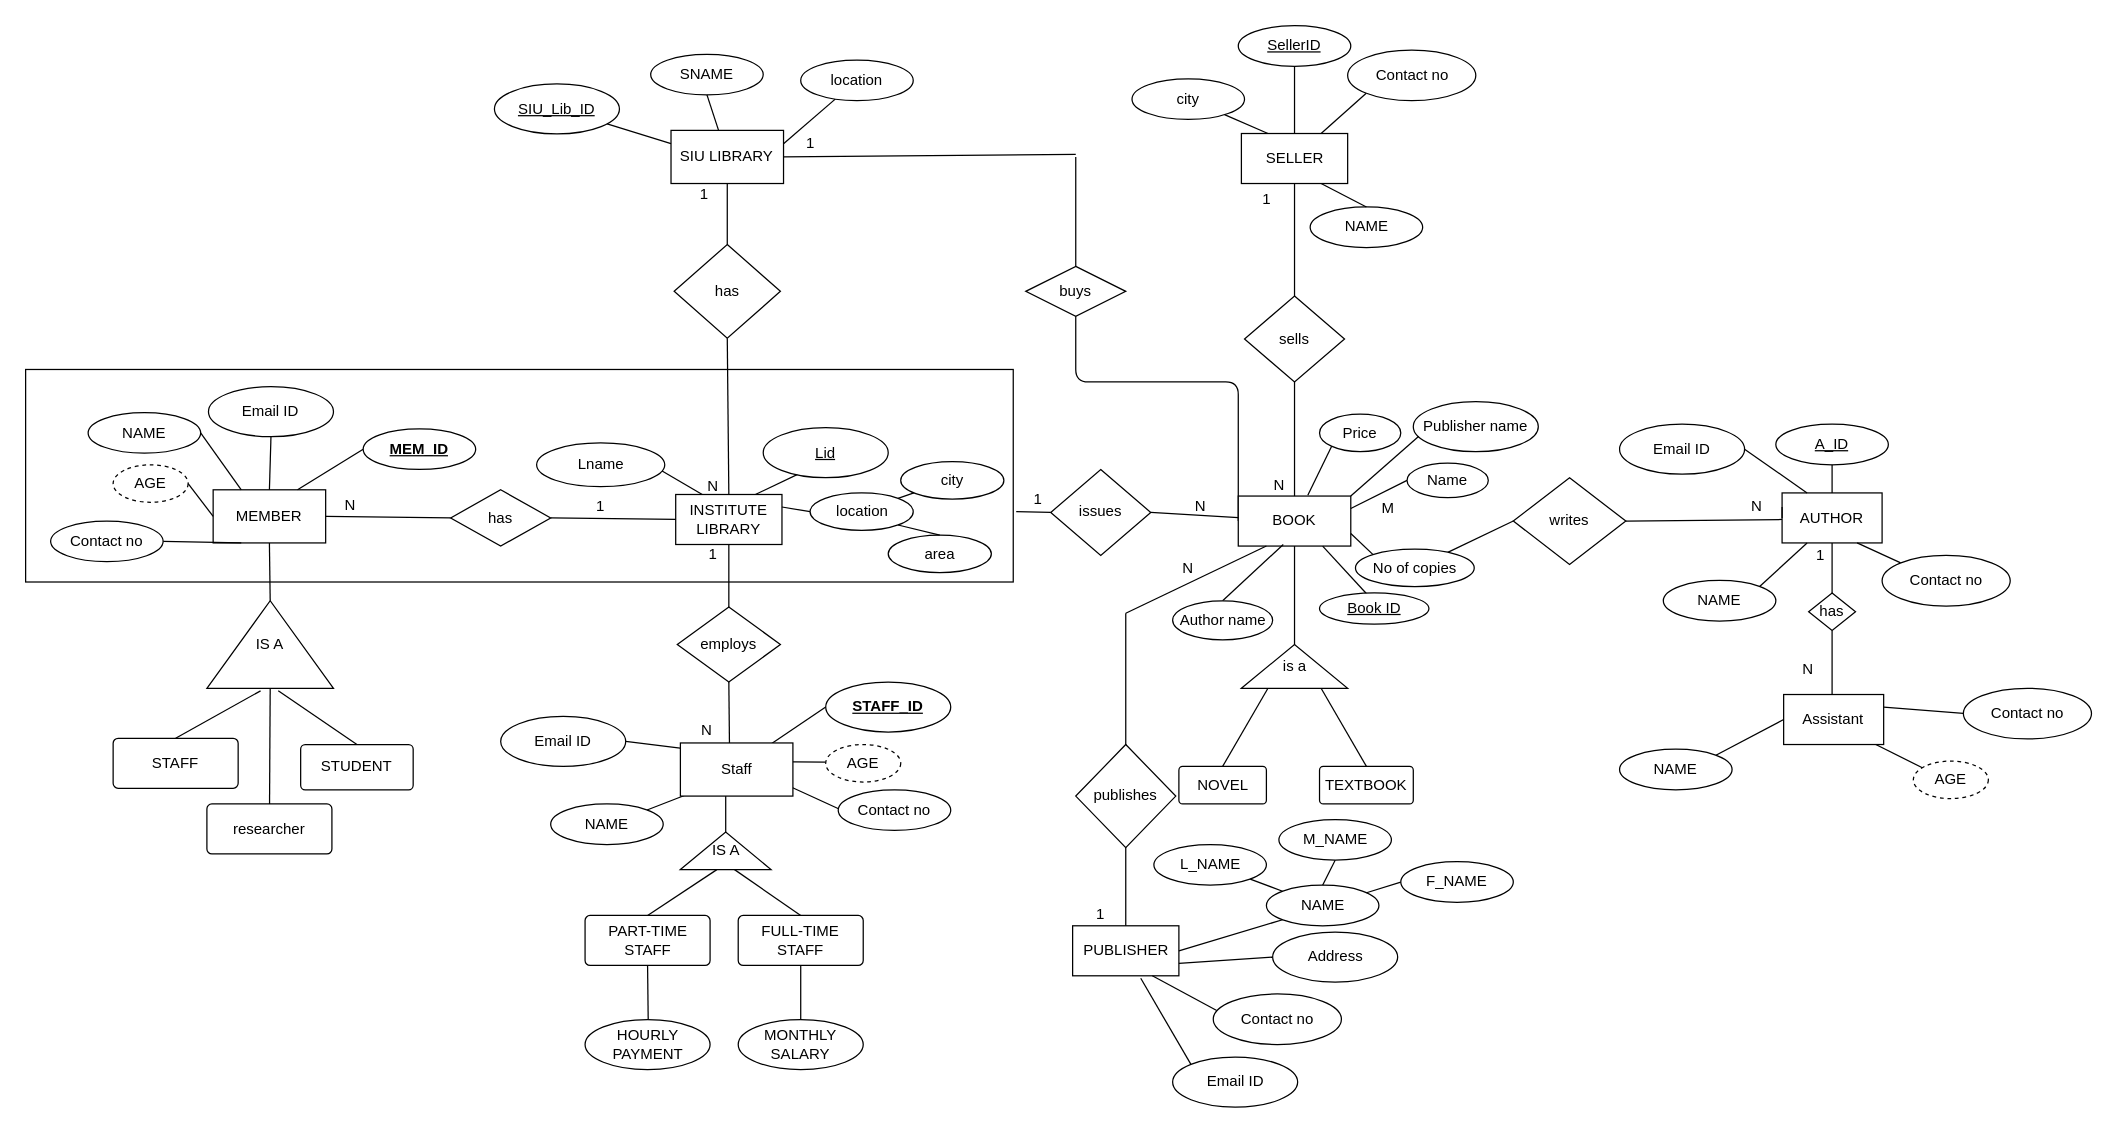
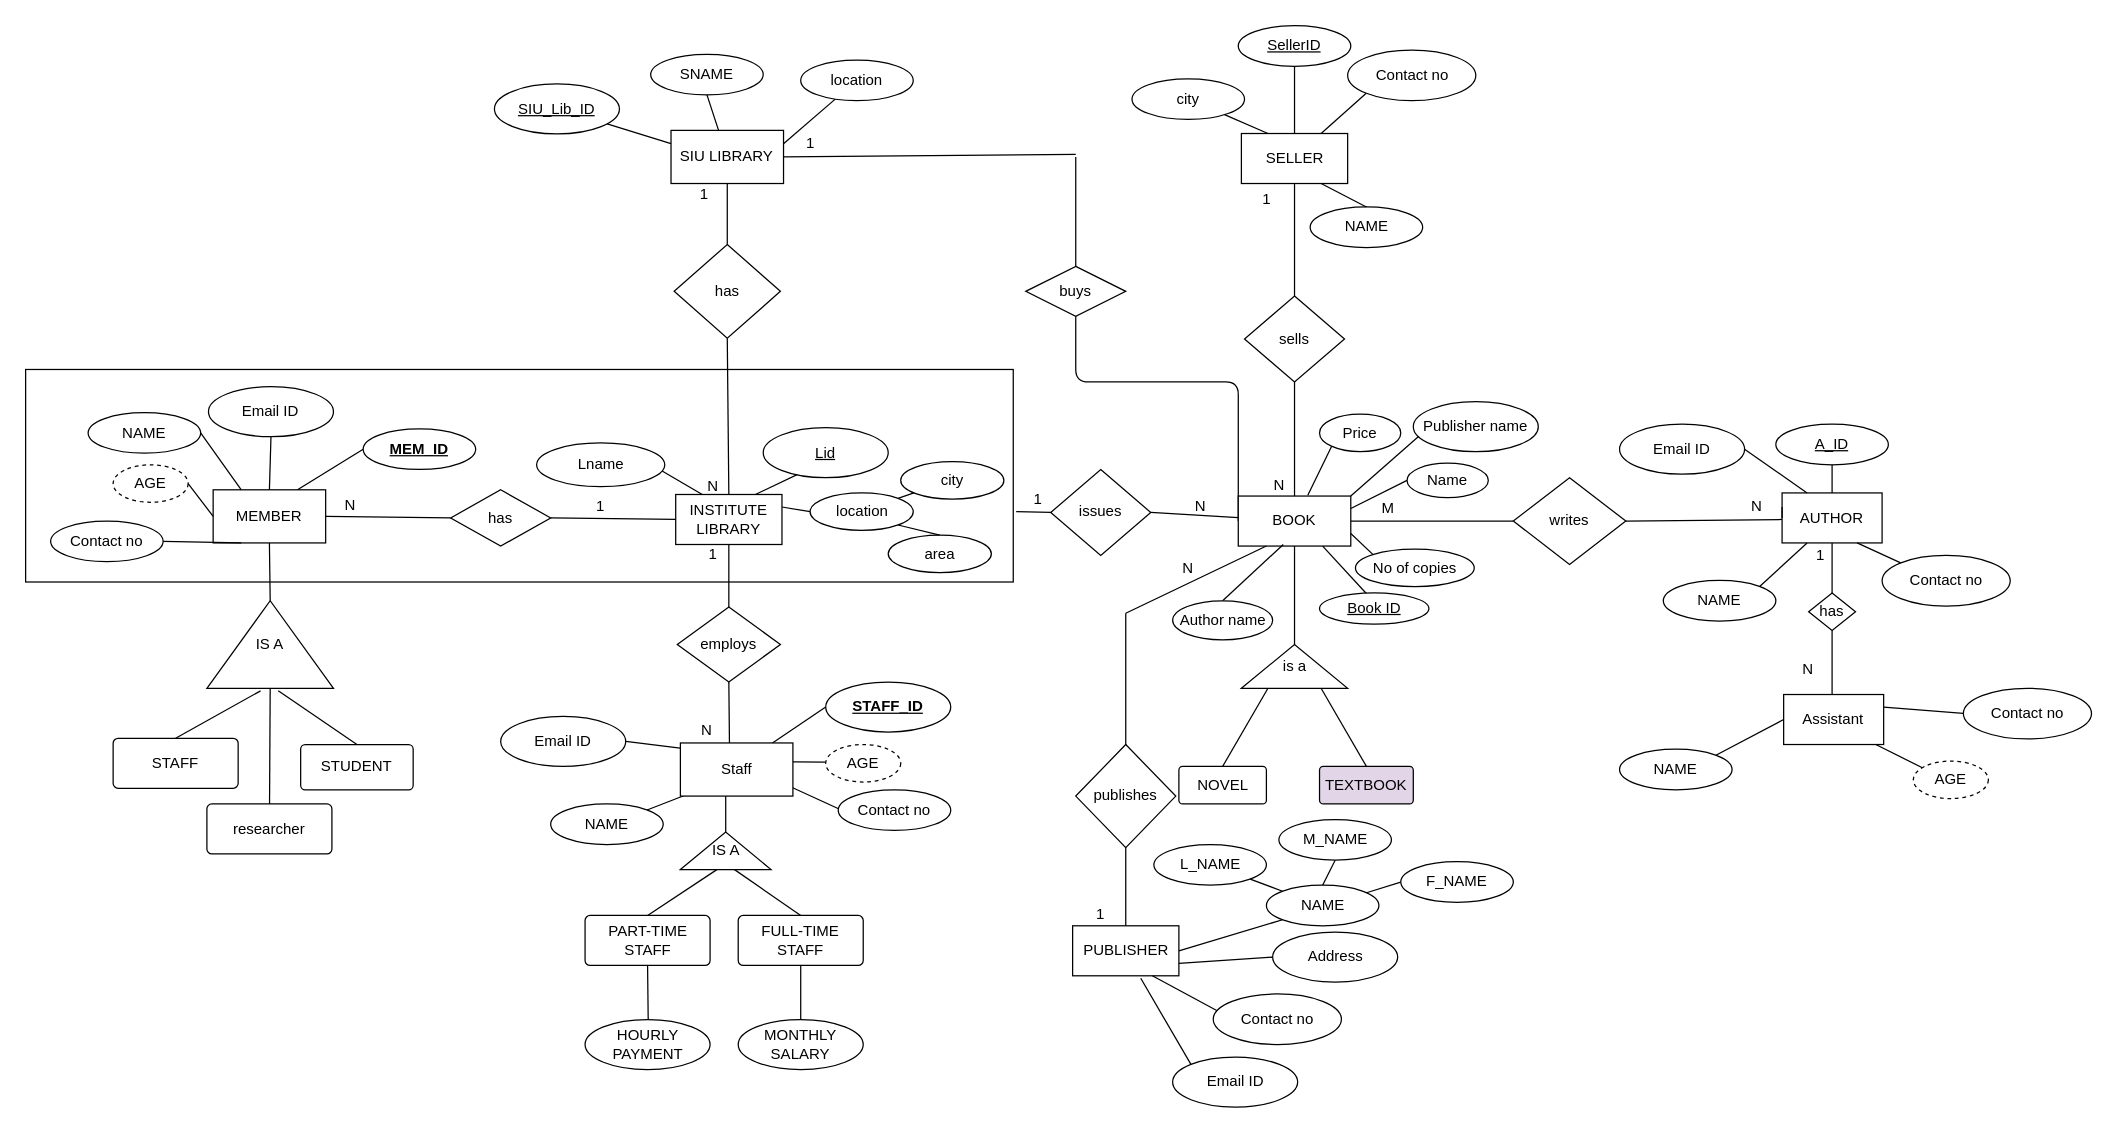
(1480, 537) -> (1432, 521)
(1366, 785) -> (1366, 785)
